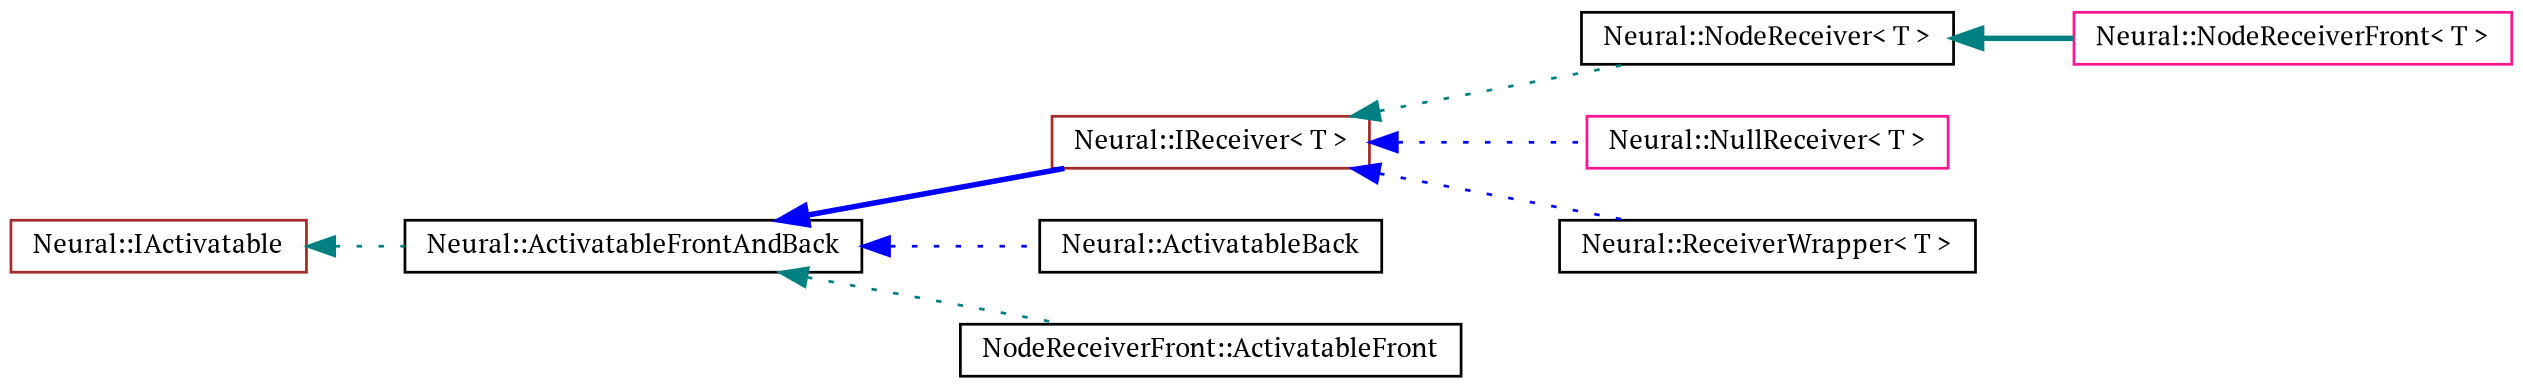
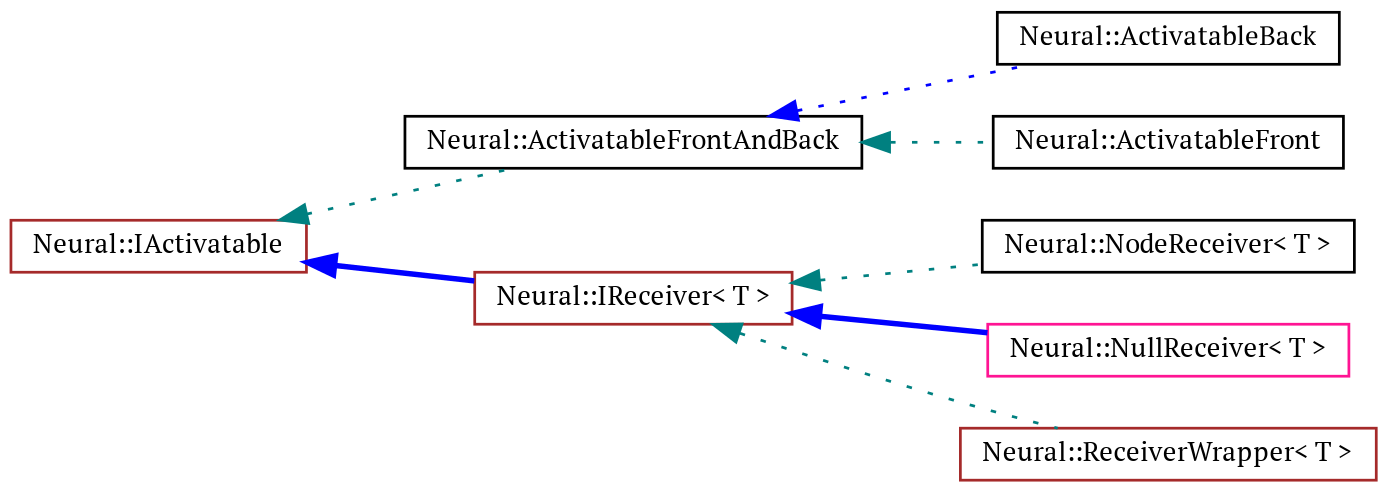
(2293, 38) -> none
(1492, 142) -> (904, 325)
(936, 192) -> (405, 273)
(1503, 197) -> (898, 384)
(1768, 246) -> (1168, 454)
(1211, 350) -> (1168, 142)
